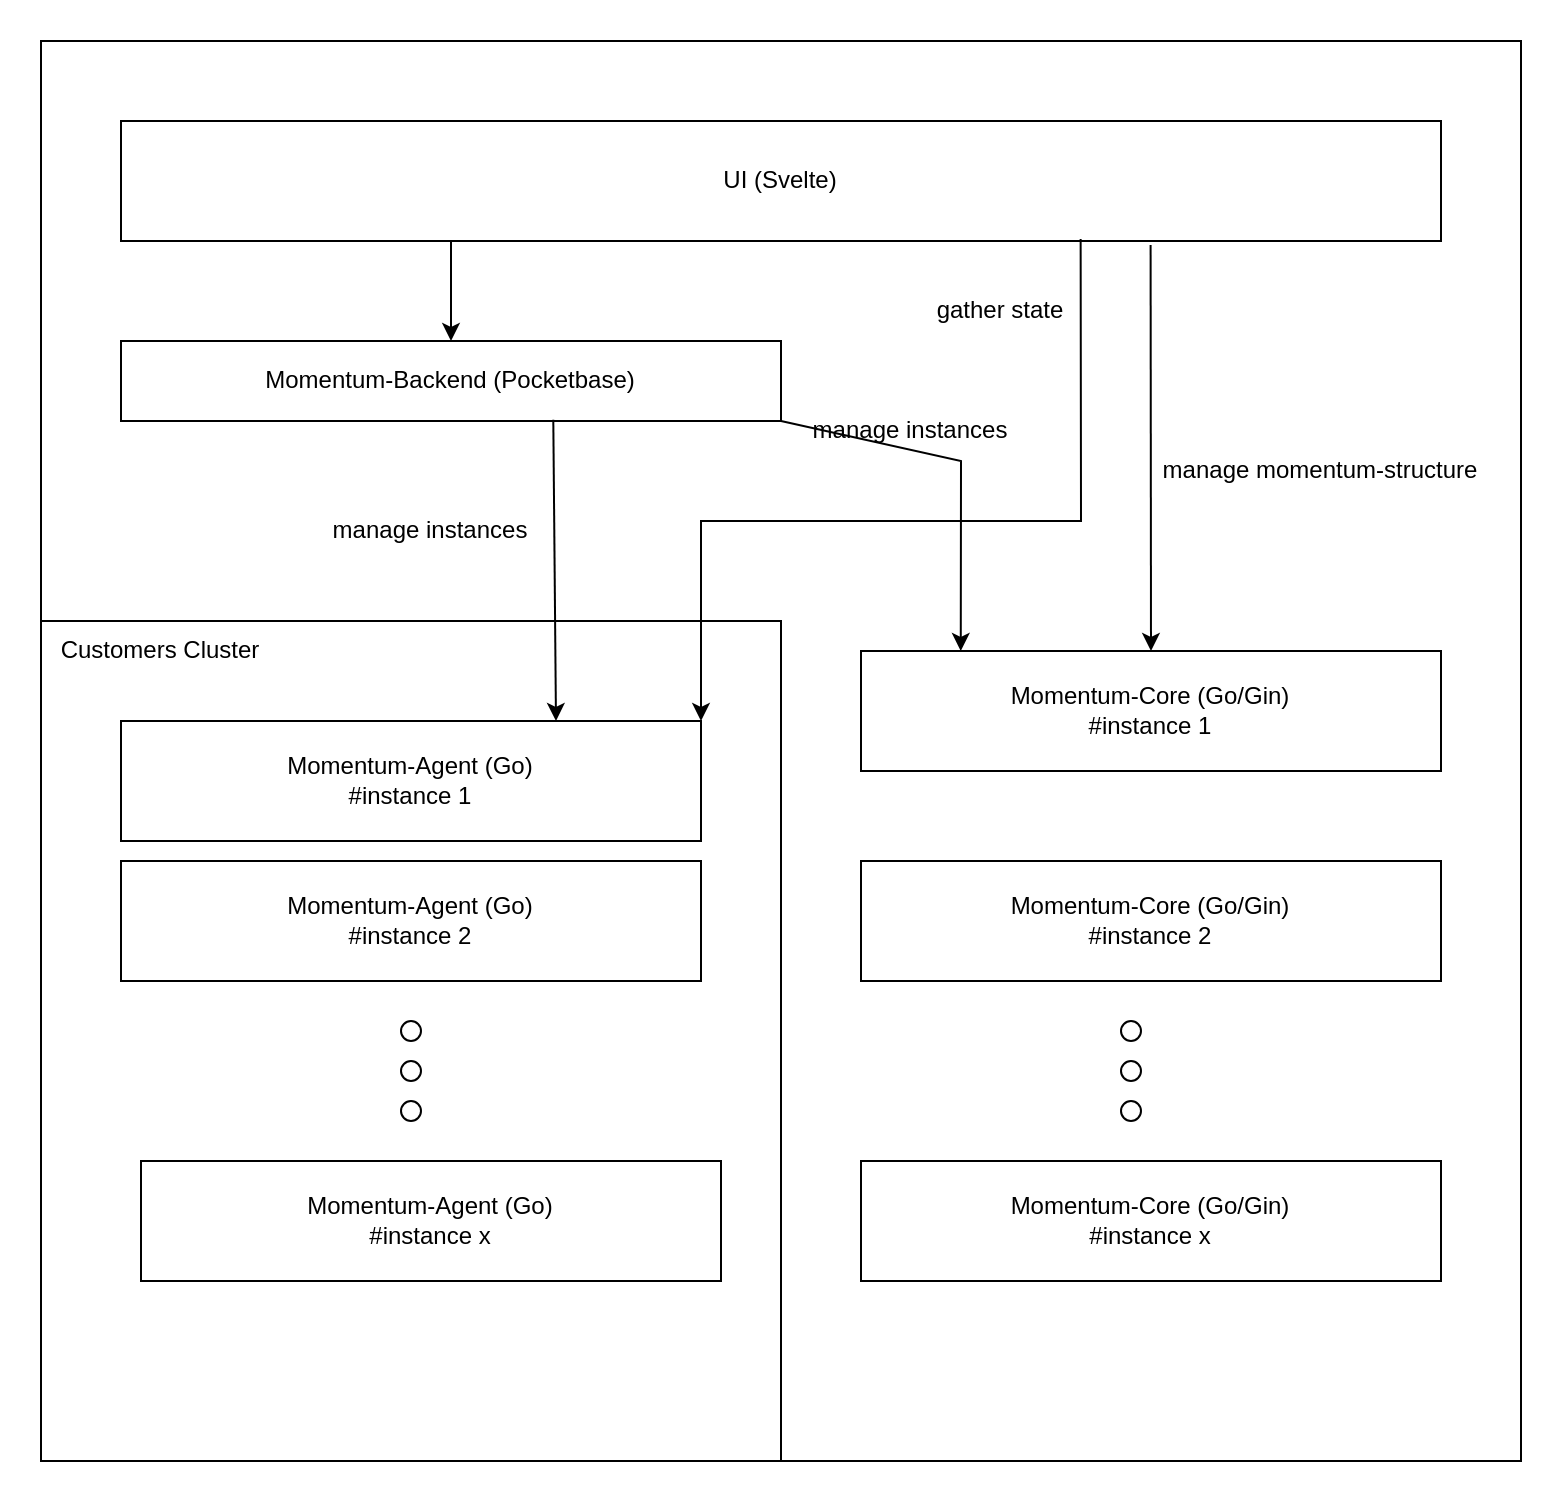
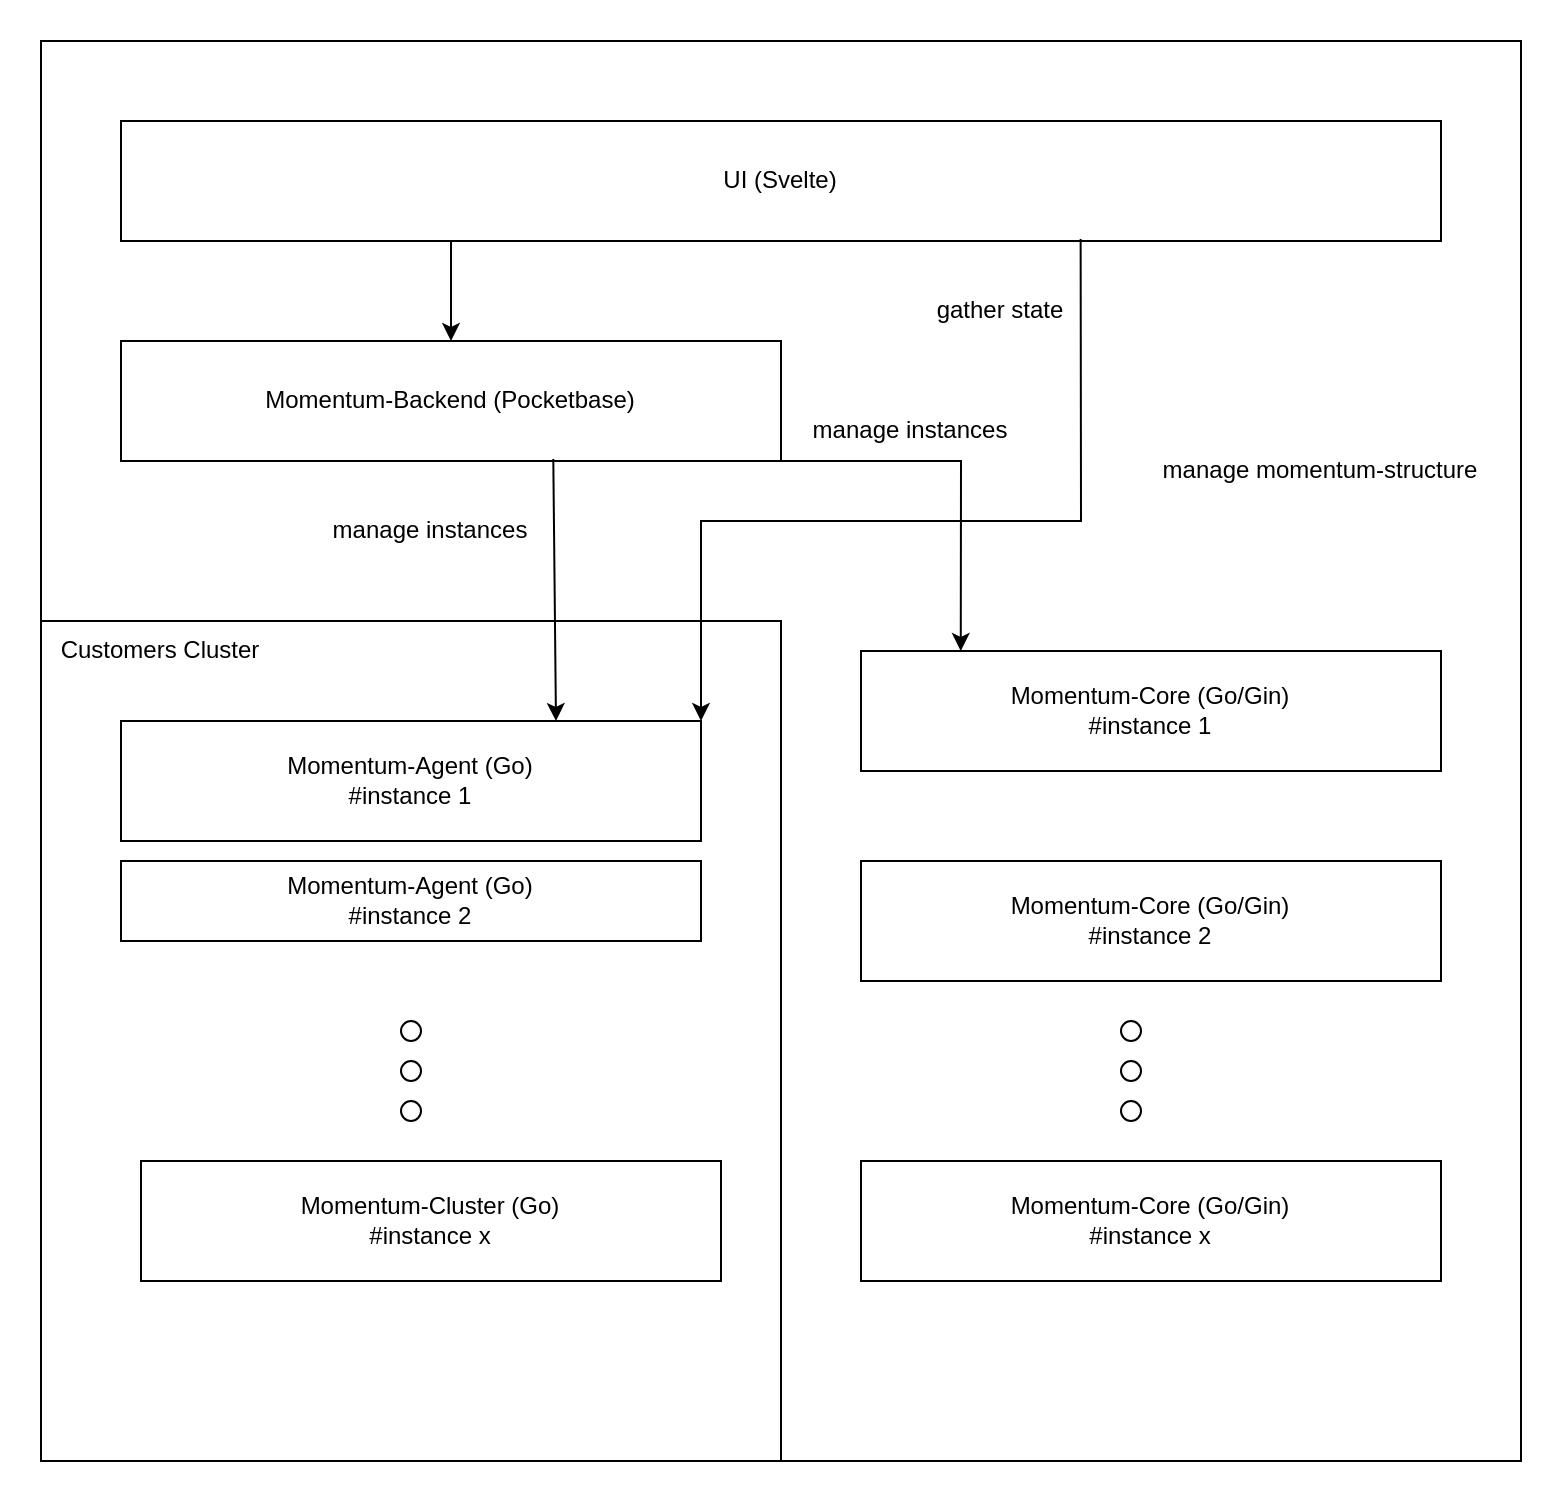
(451, 381) -> (451, 401)
(1151, 441) -> none
(411, 921) -> (411, 901)
(431, 1221) -> (431, 1221)
